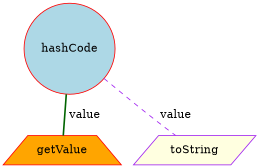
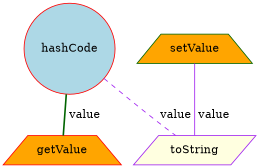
none -> (195, 49)
